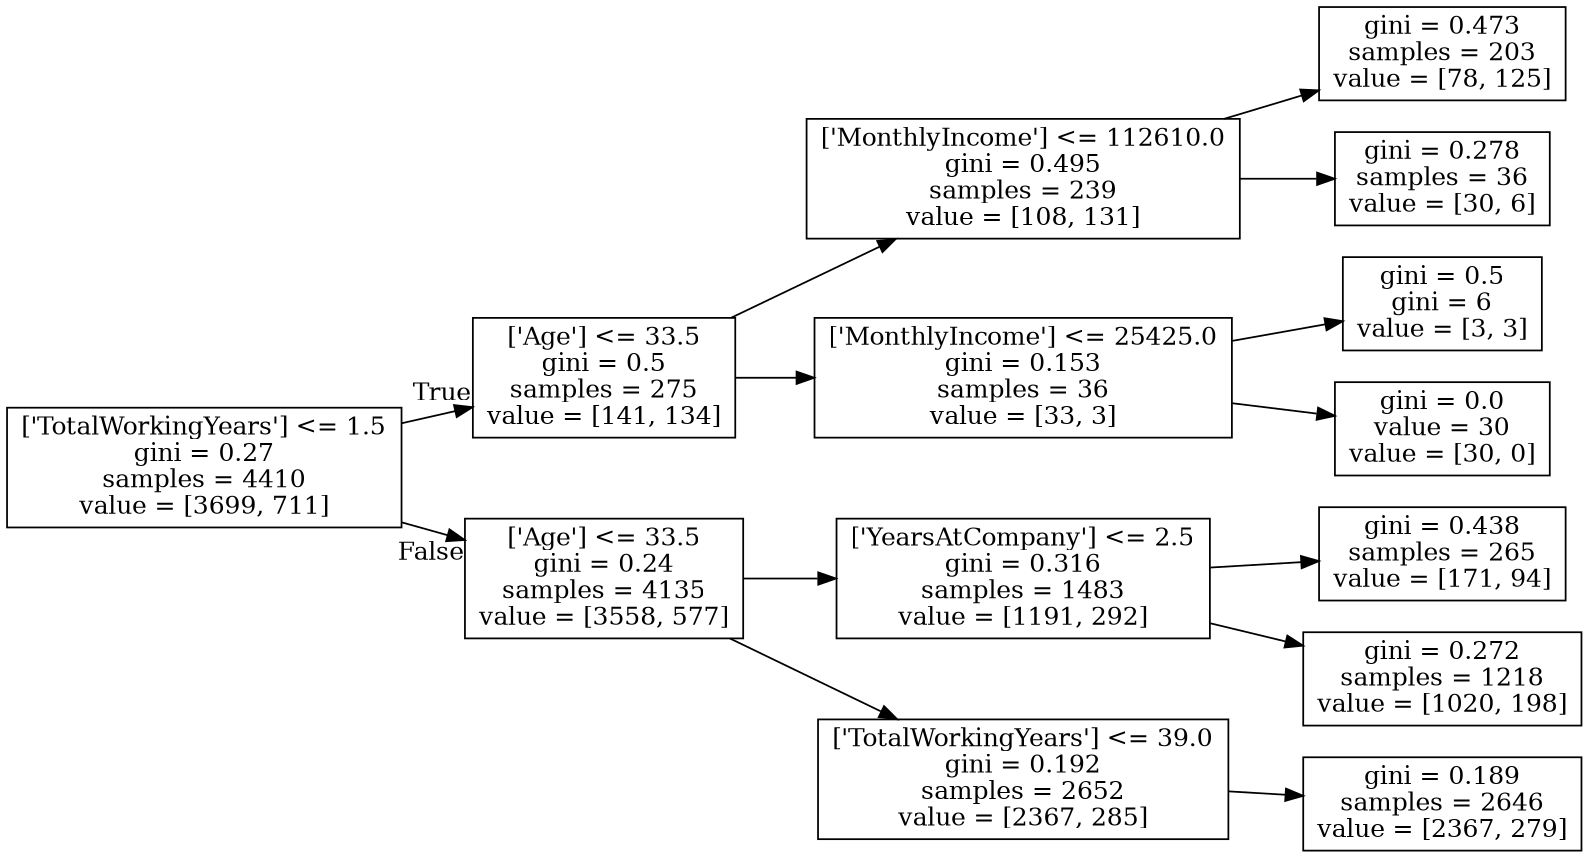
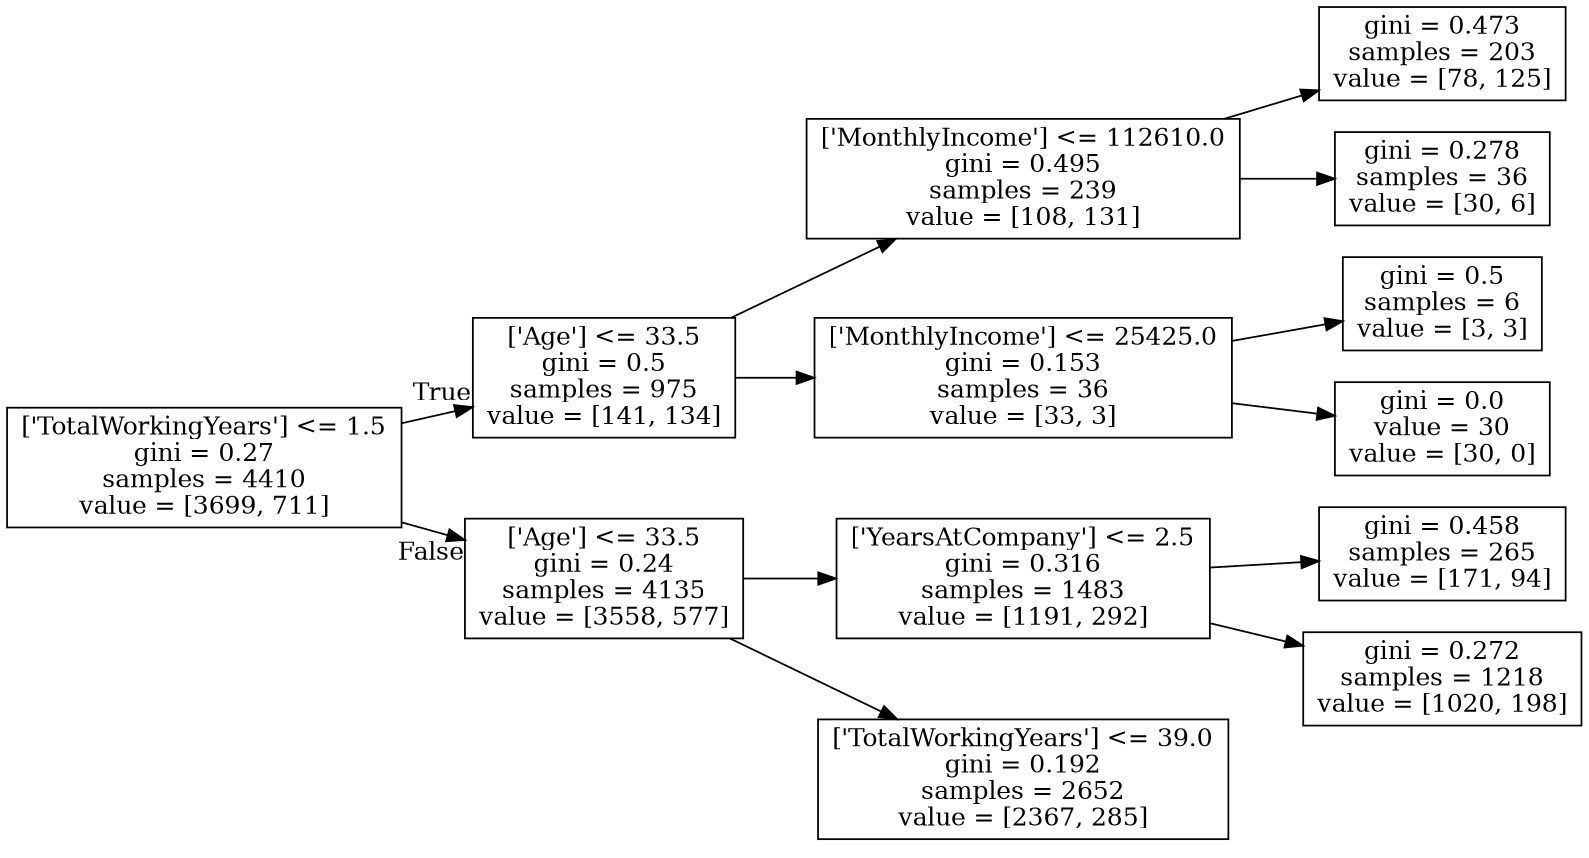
(1442, 304) -> (1442, 304)
(604, 378) -> (604, 378)
(1442, 554) -> (1442, 554)
(1442, 804) -> none
